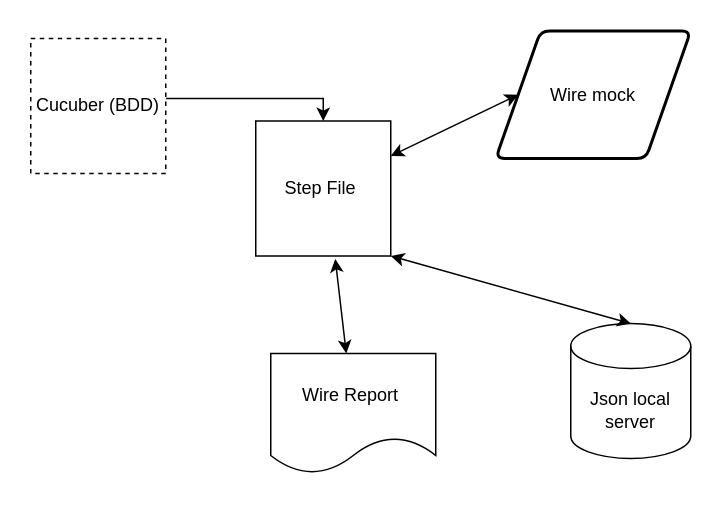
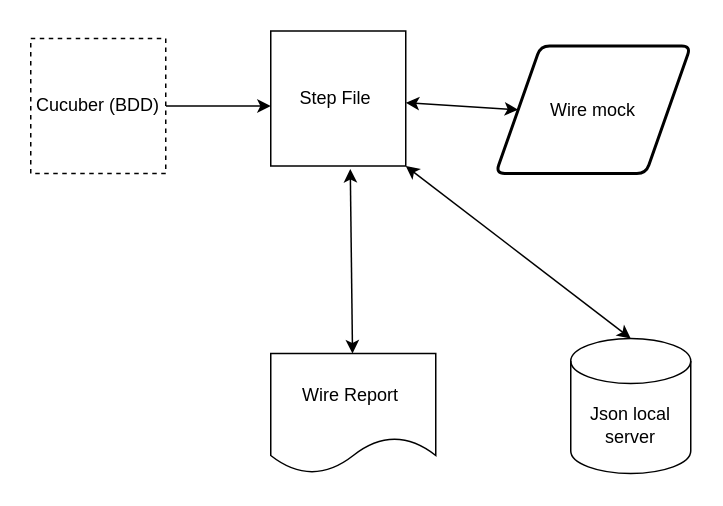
(593, 95) -> (593, 110)
(323, 188) -> (338, 98)
(631, 391) -> (631, 406)
